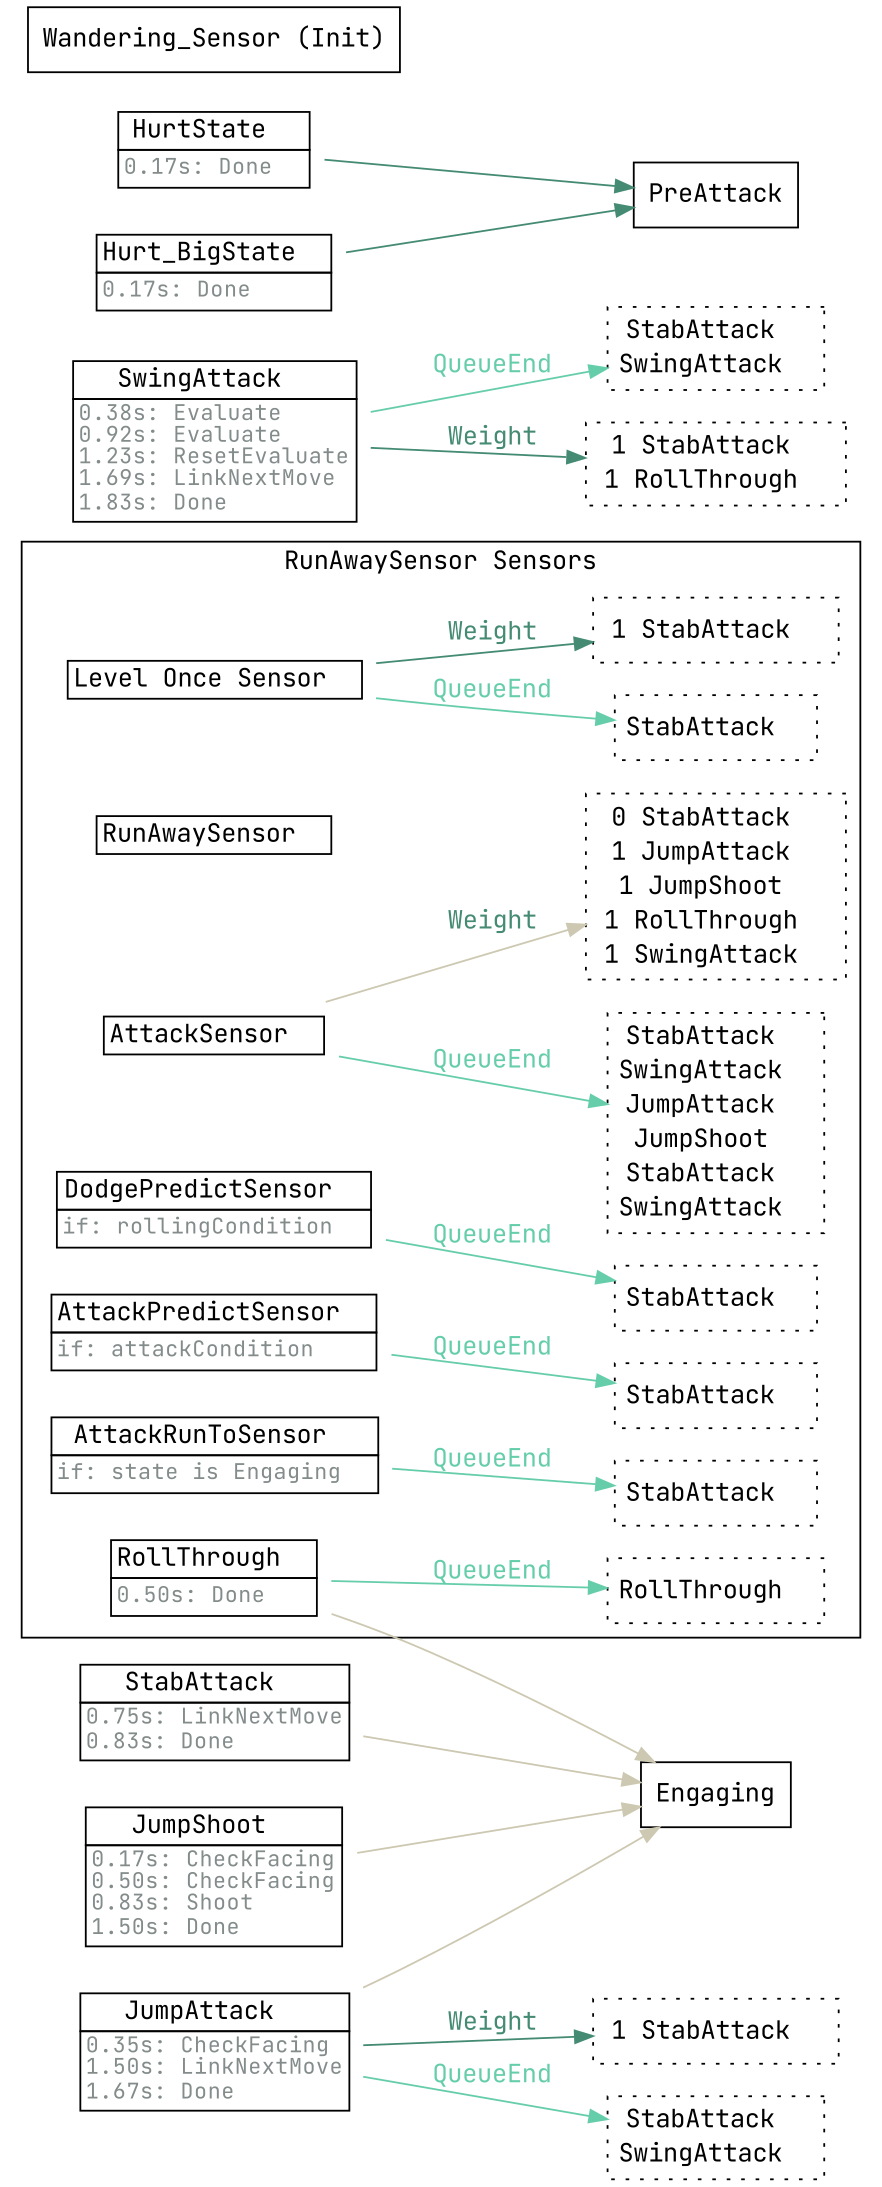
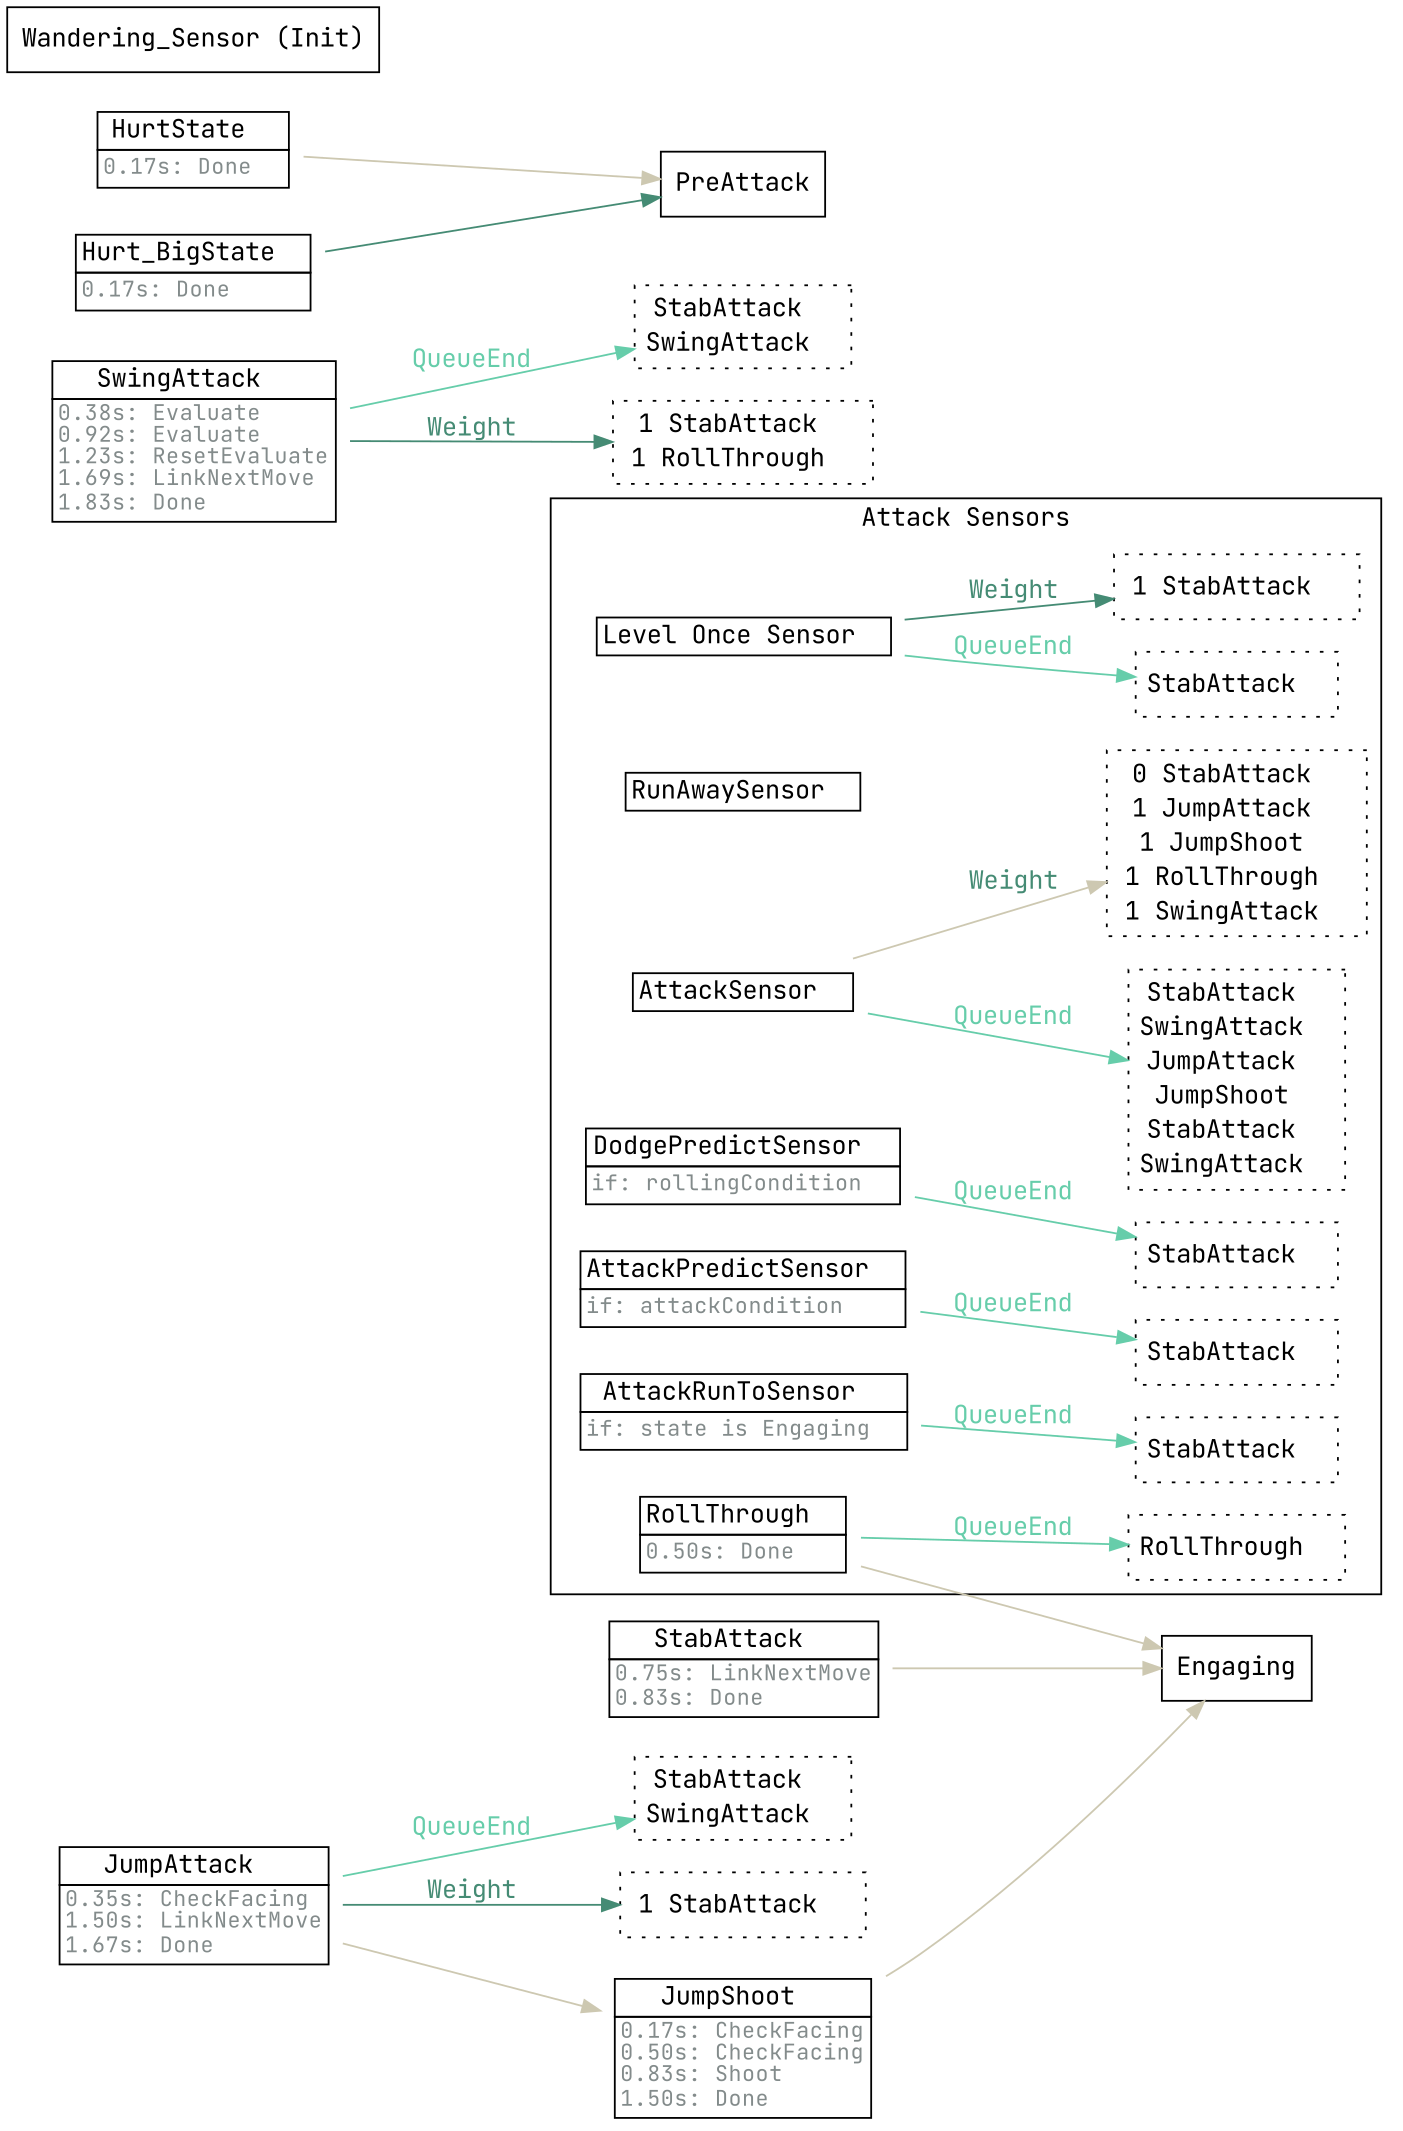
(470, 173) -> (473, 167)
(441, 562) -> (966, 519)
(505, 1915) -> (463, 1975)
